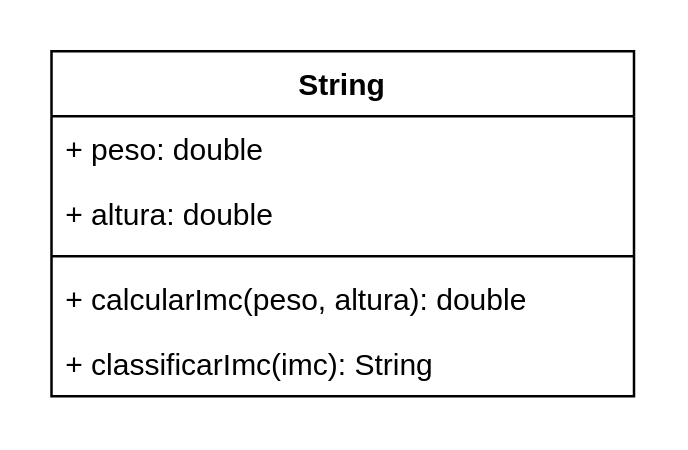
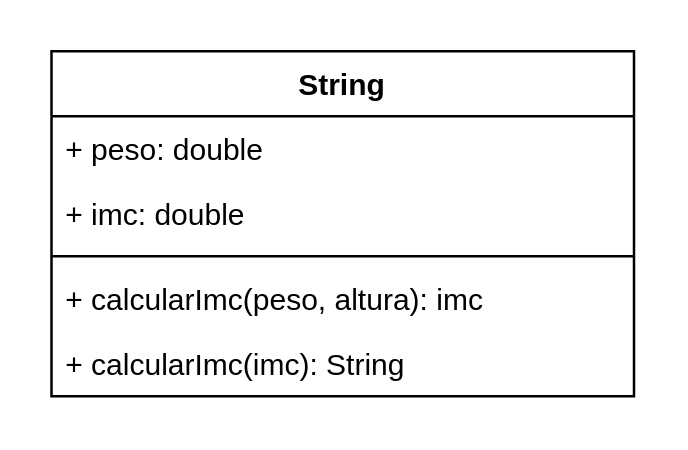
(181, 217) -> (156, 217)
(325, 302) -> (300, 302)
(279, 367) -> (257, 367)
